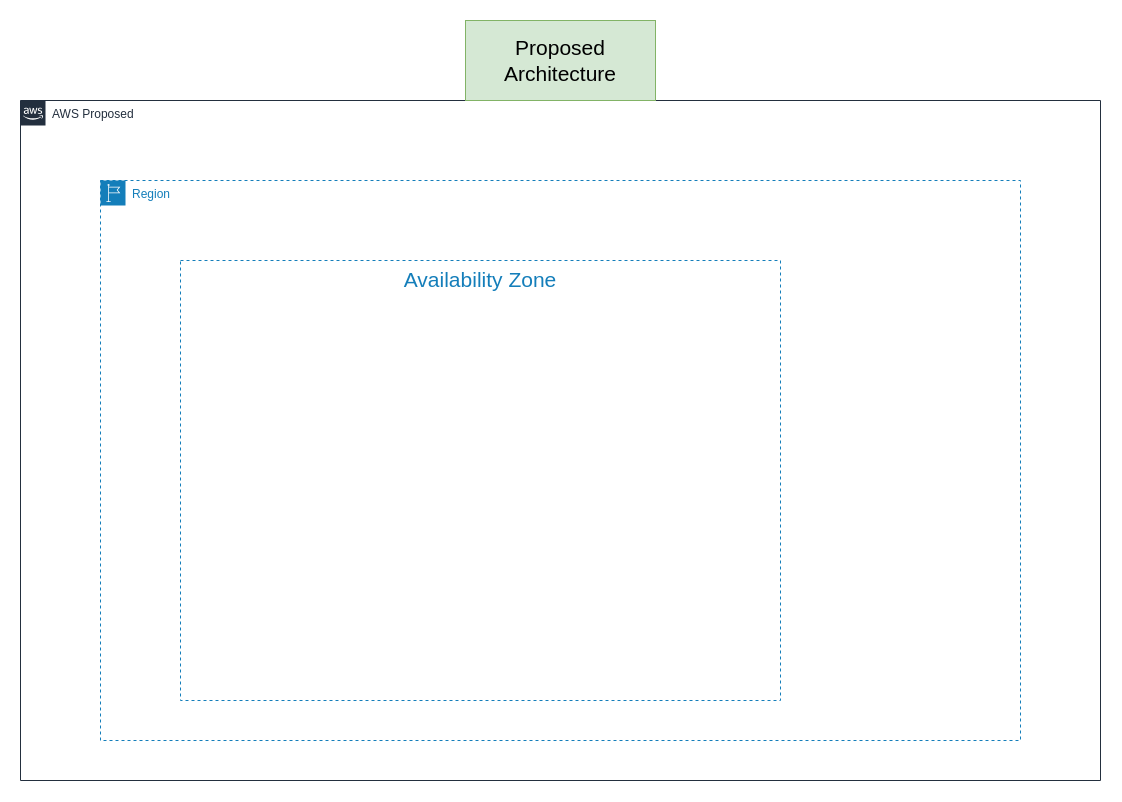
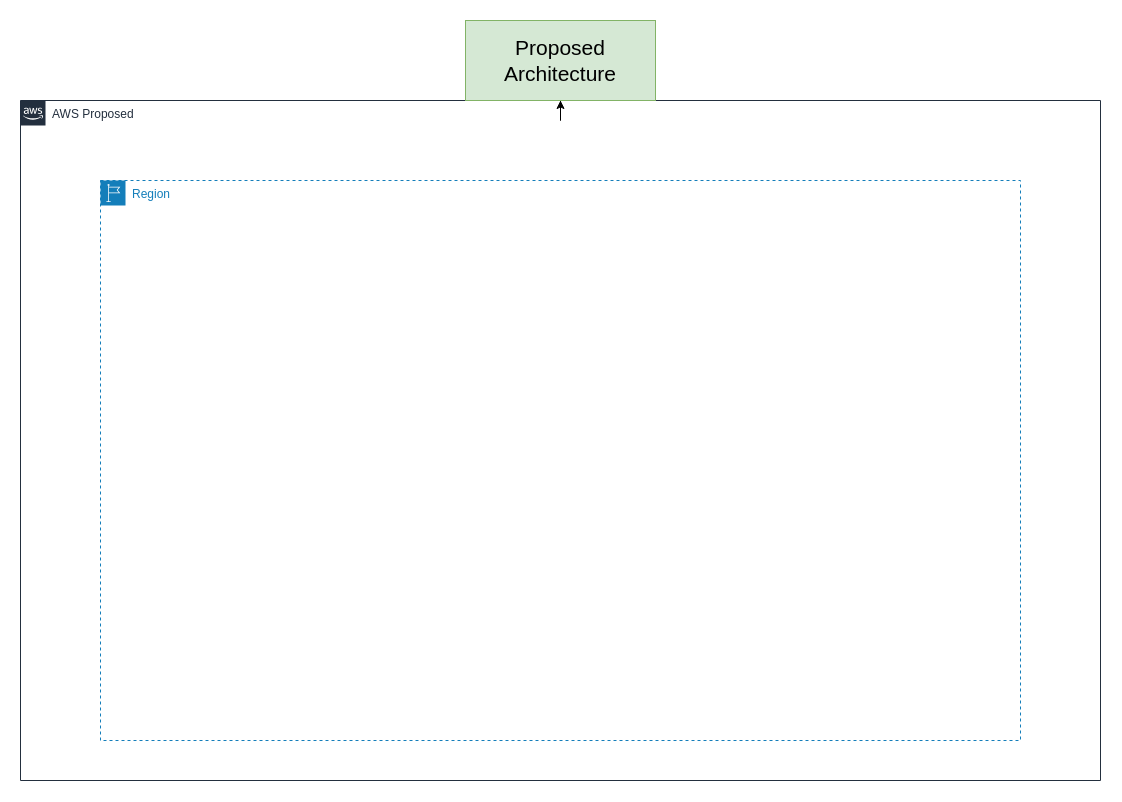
none -> (561, 118)
(481, 481) -> none
